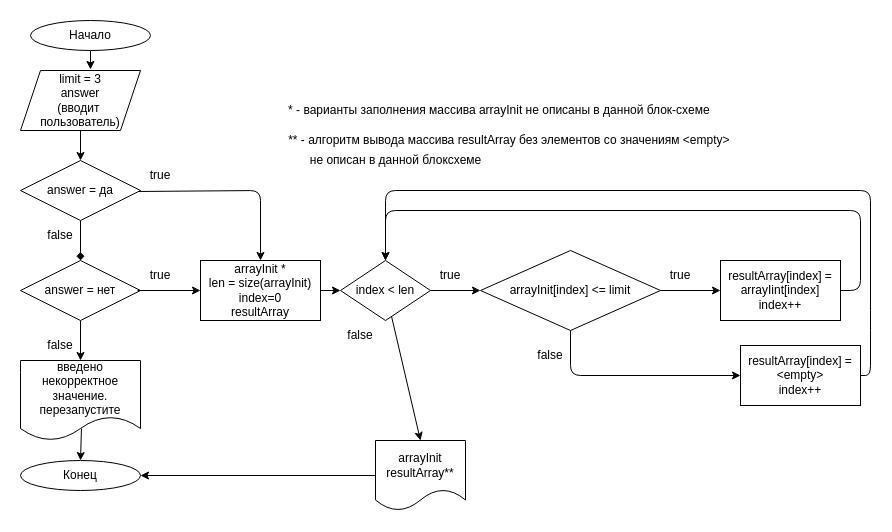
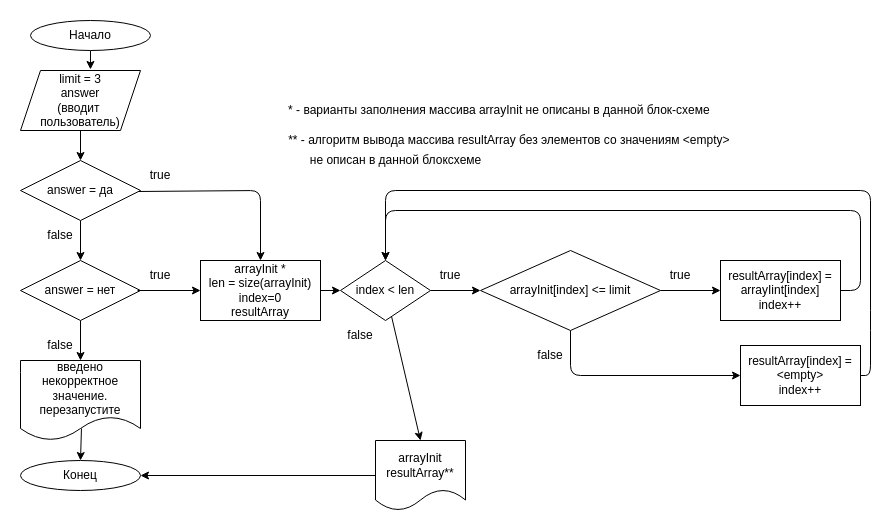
(81, 252) -> (81, 252)
